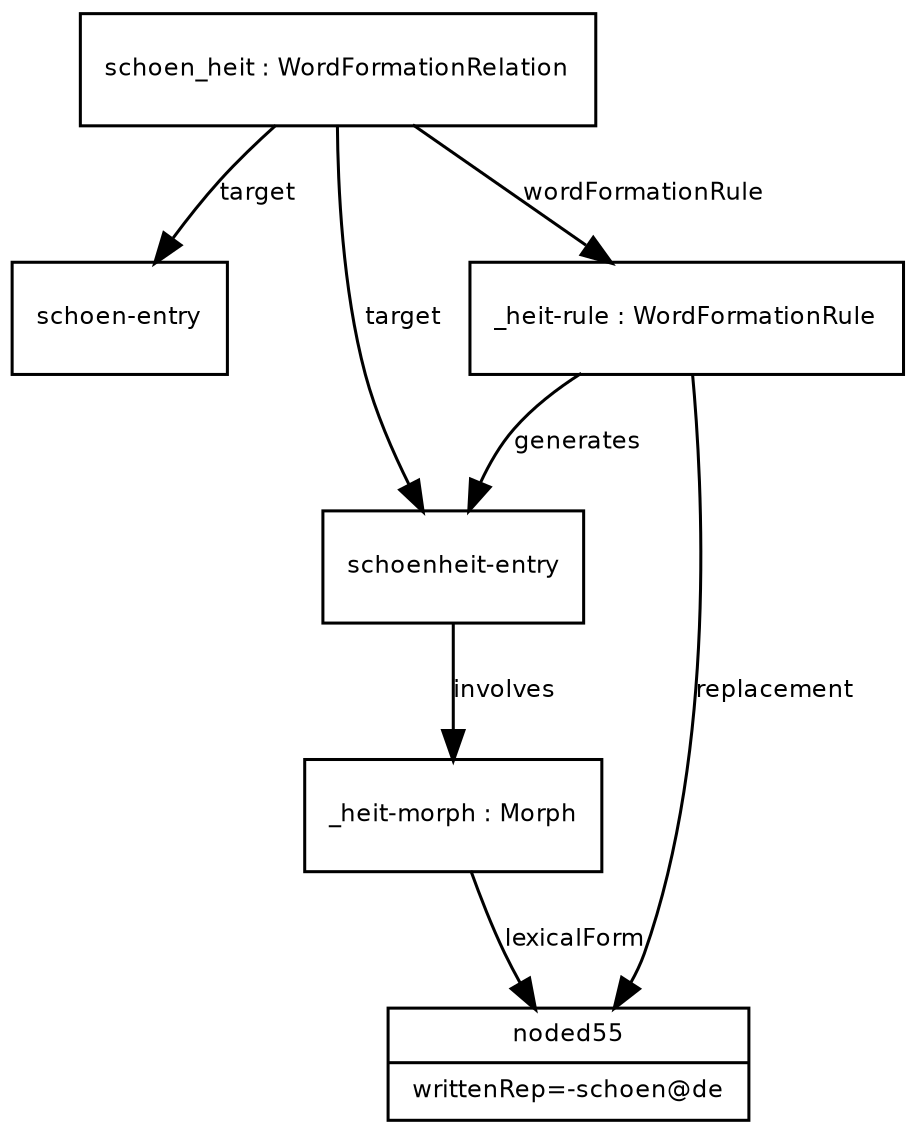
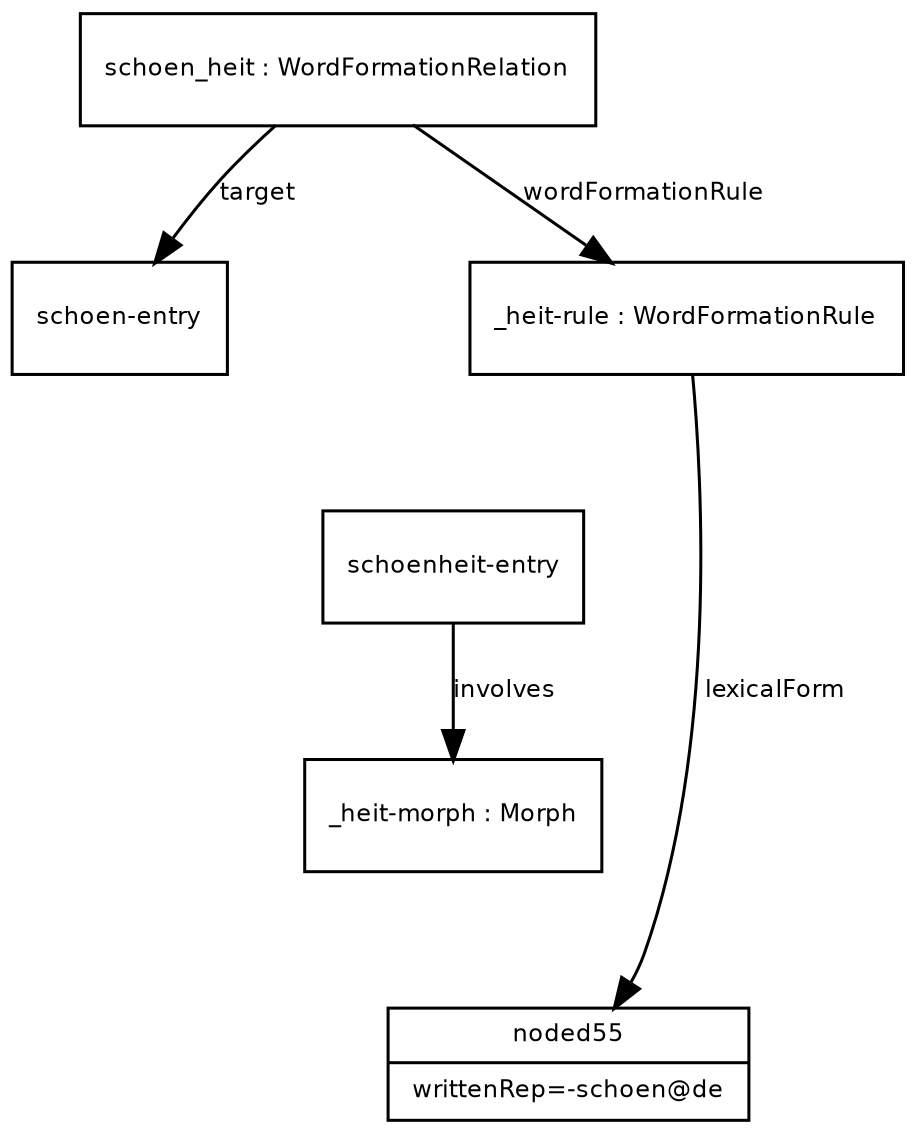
(352, 309) -> none
(522, 420) -> none
(775, 691) -> (775, 691)
(493, 928) -> none
